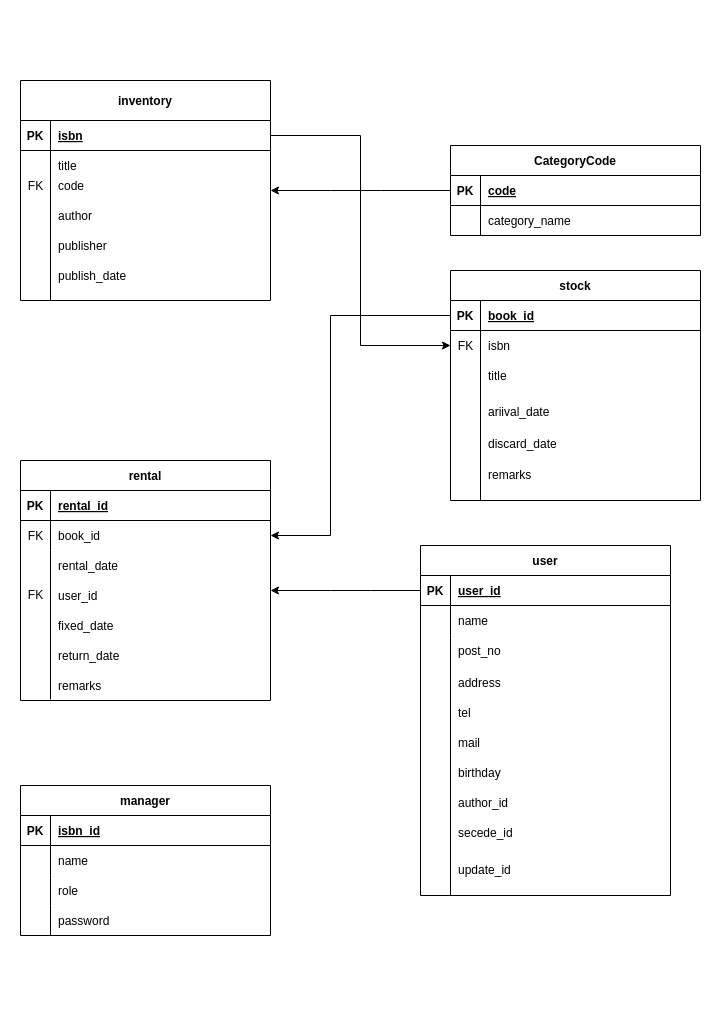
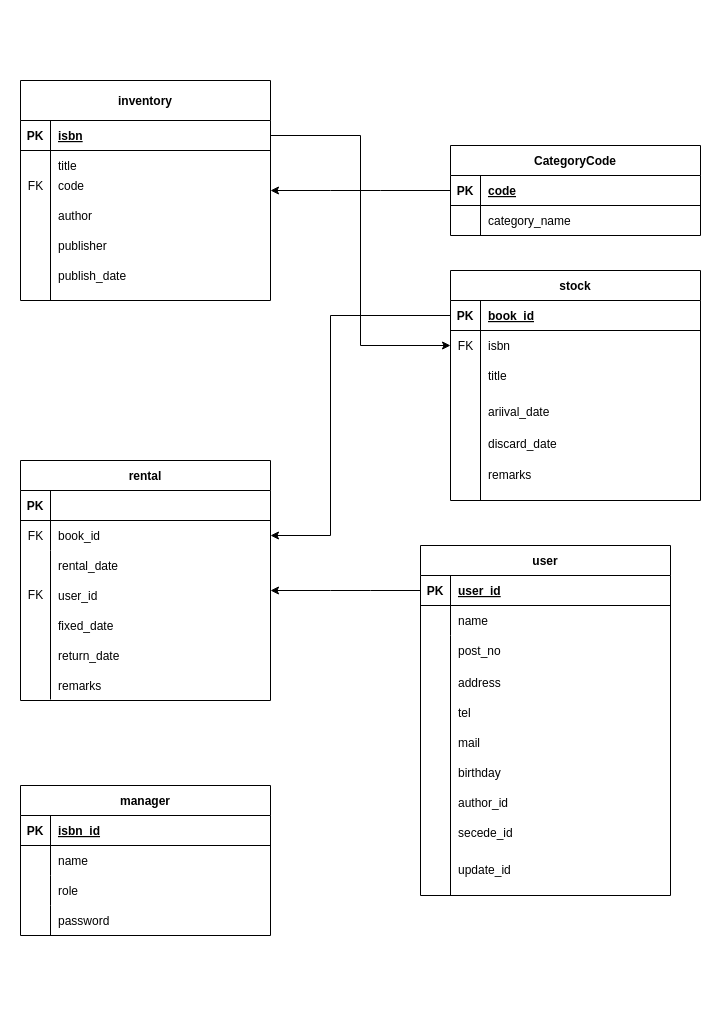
(161, 506) -> none
